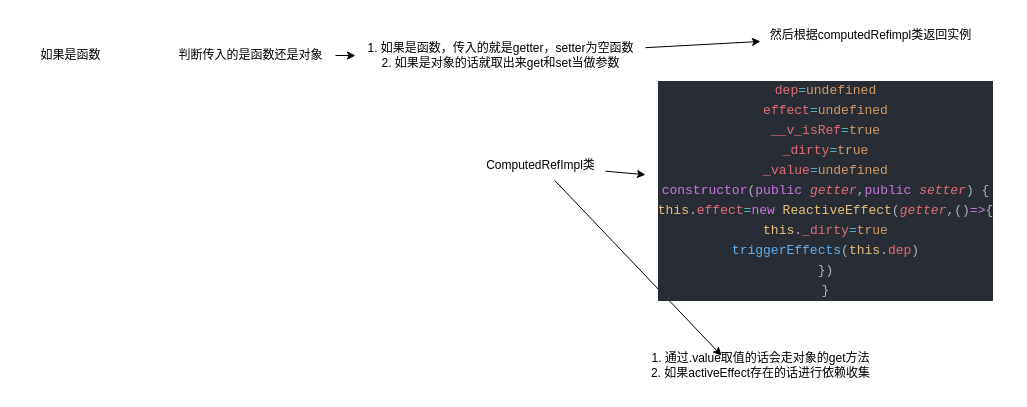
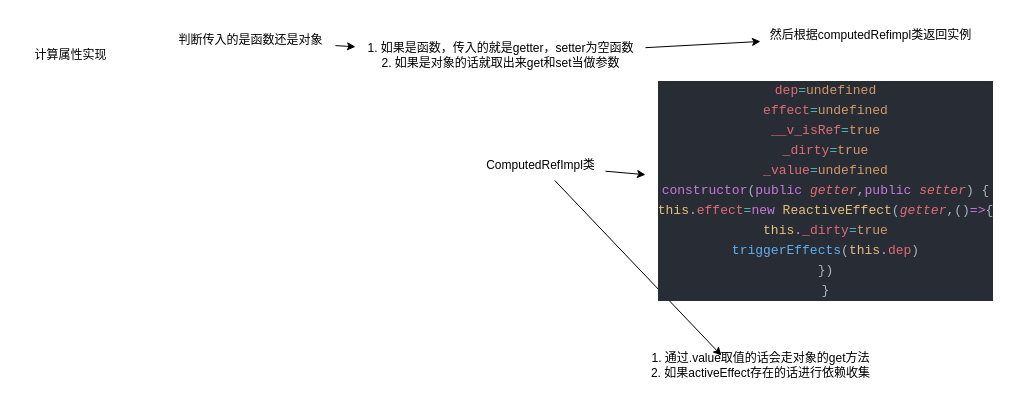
(71, 56) -> (71, 56)
(251, 56) -> (251, 41)
